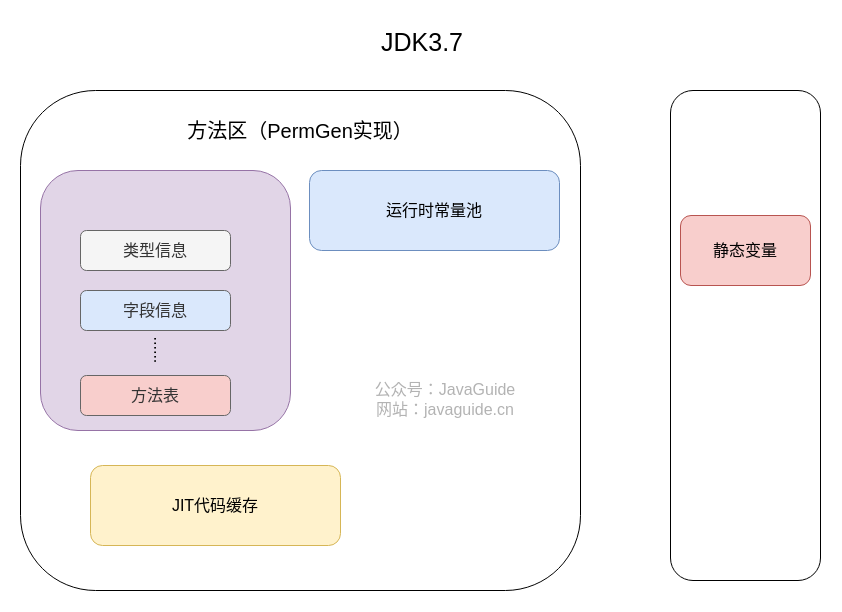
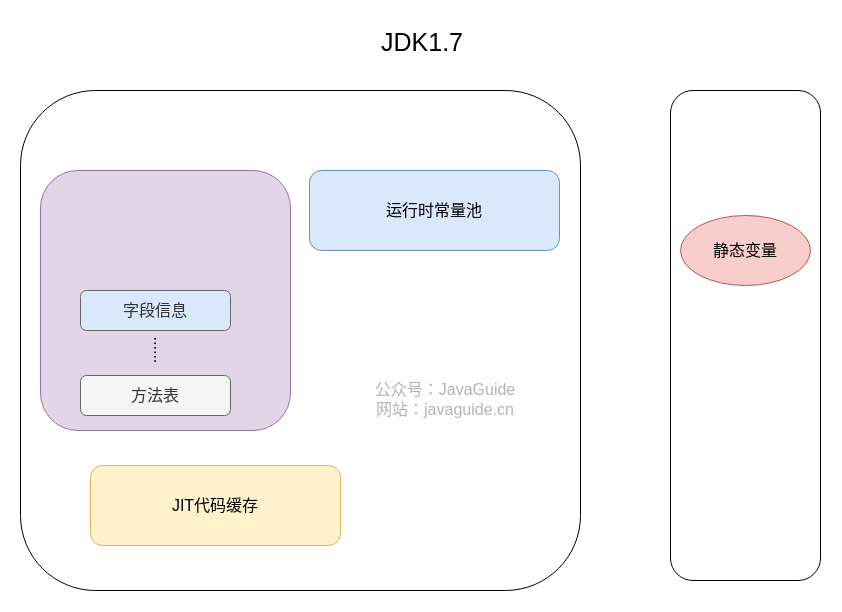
(400, 35) -> (400, 35)
(301, 131) -> none
(156, 251) -> none
(746, 251) -> (746, 251)
(156, 396) -> (156, 396)
